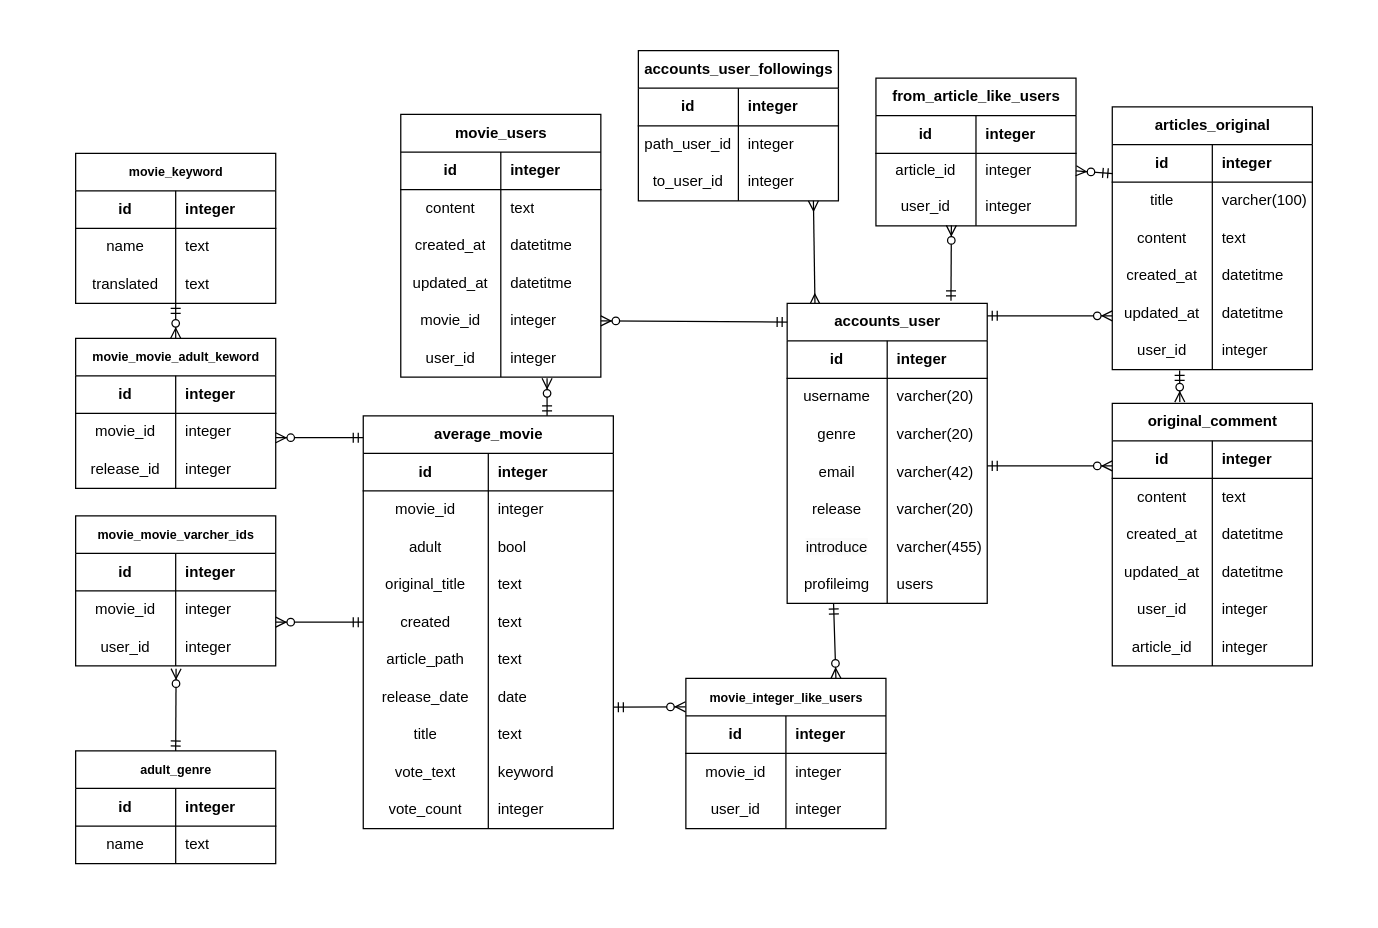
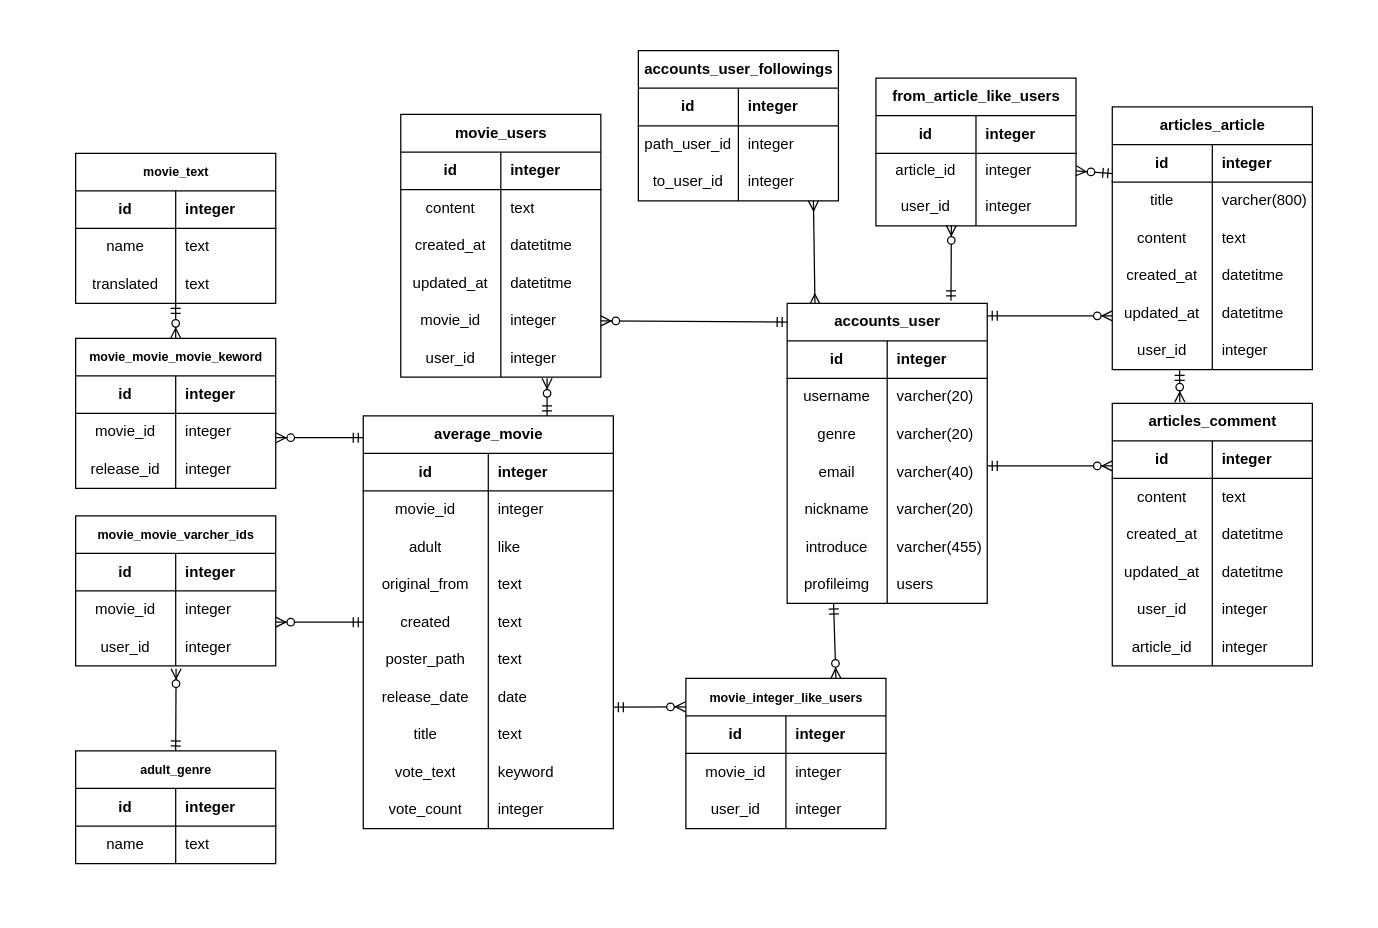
(1213, 126) -> (1213, 126)
(176, 172) -> (176, 172)
(1267, 201) -> (1267, 201)
(176, 357) -> (176, 357)
(1213, 422) -> (1213, 422)
(942, 472) -> (942, 472)
(837, 509) -> (837, 509)
(513, 547) -> (511, 547)
(426, 584) -> (426, 584)
(426, 659) -> (426, 659)
